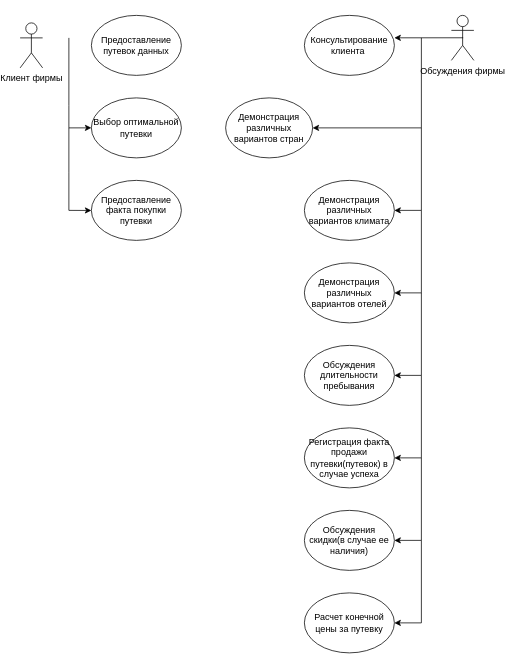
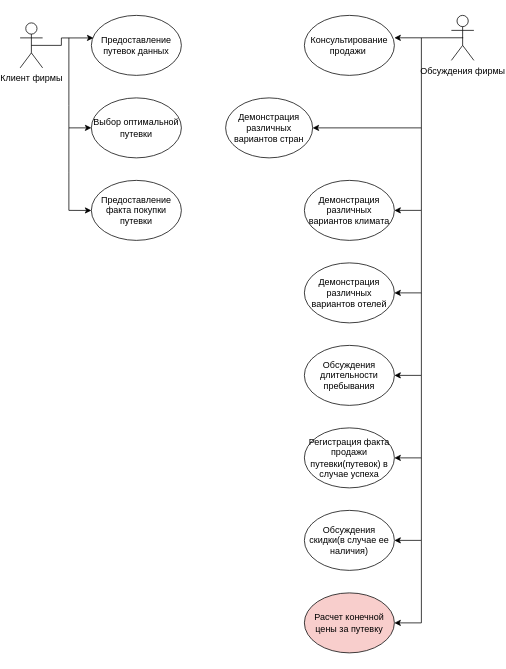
none -> (51, 45)
(349, 45) -> (349, 45)
(349, 623) -> (349, 623)
